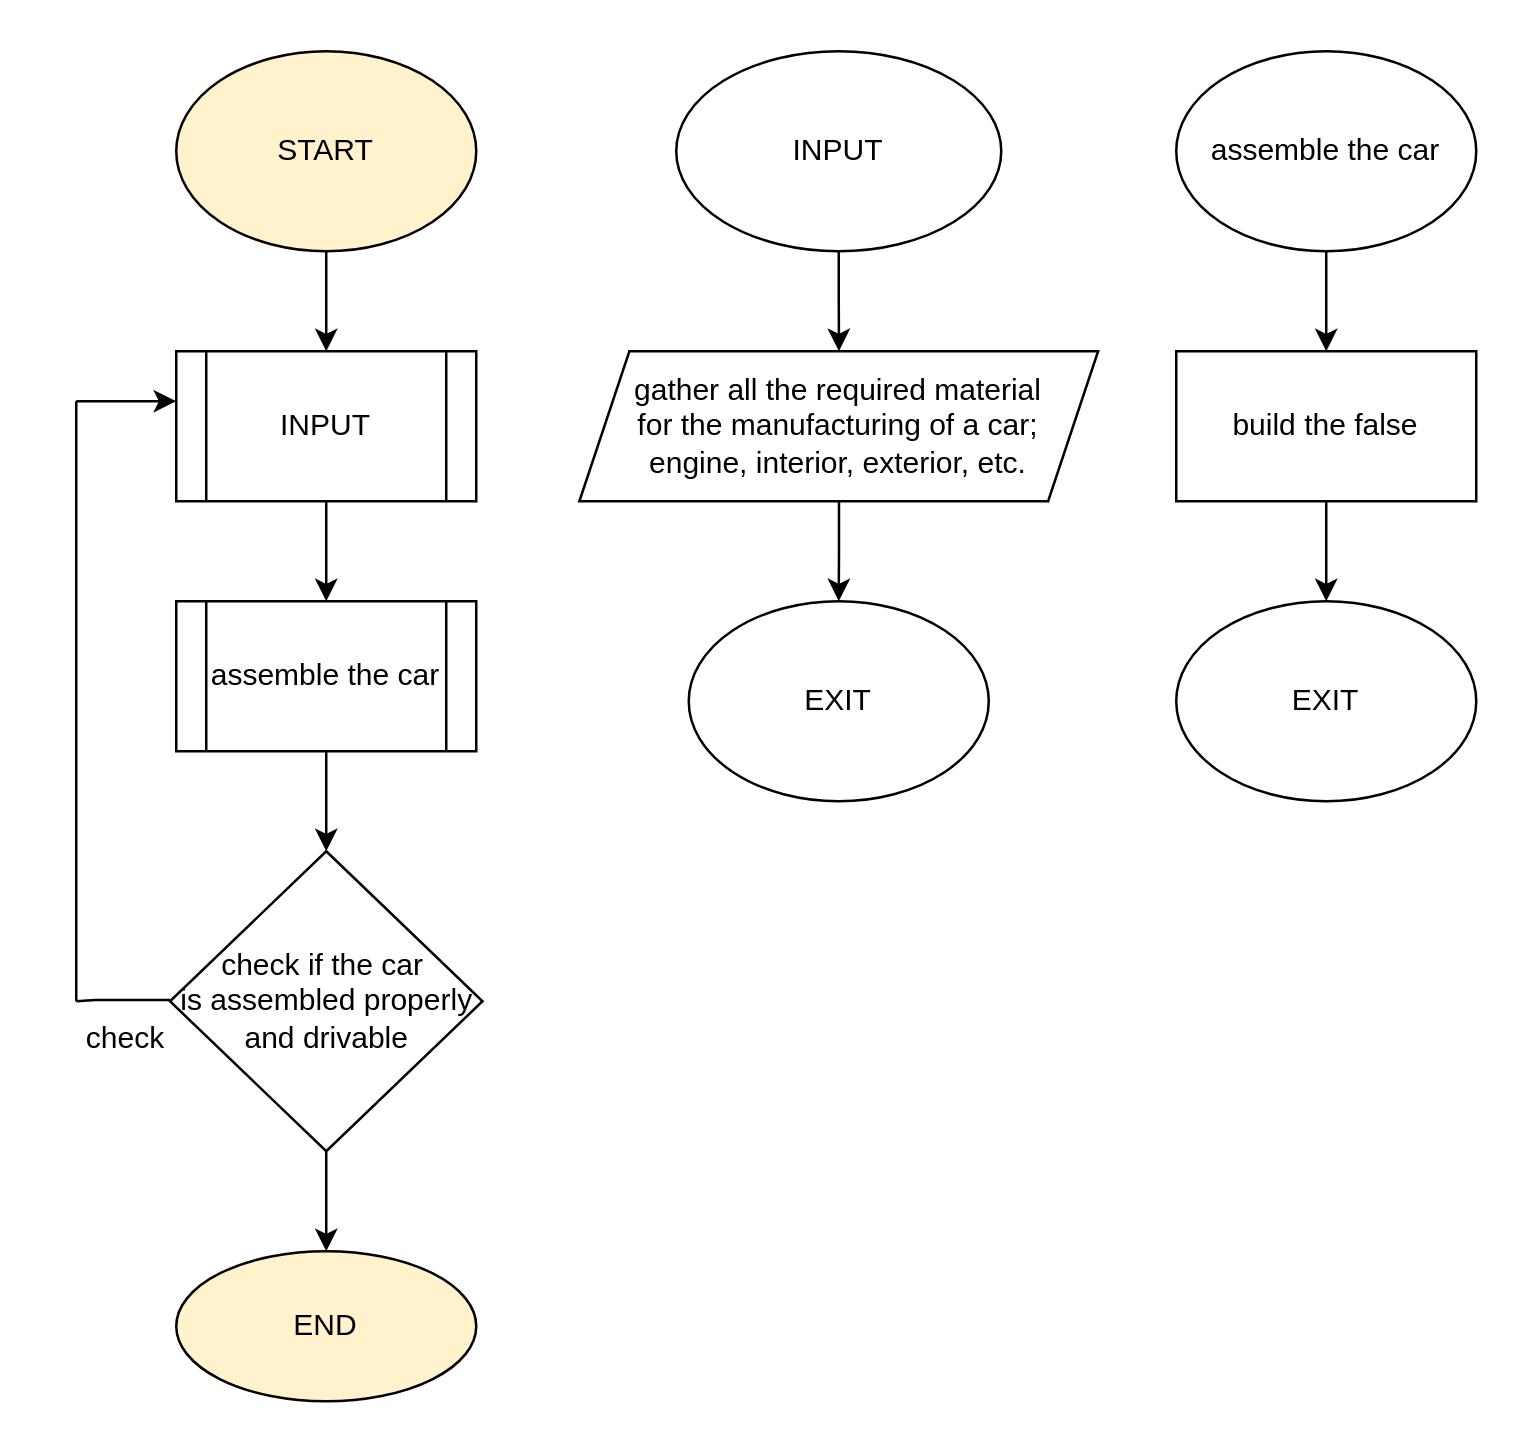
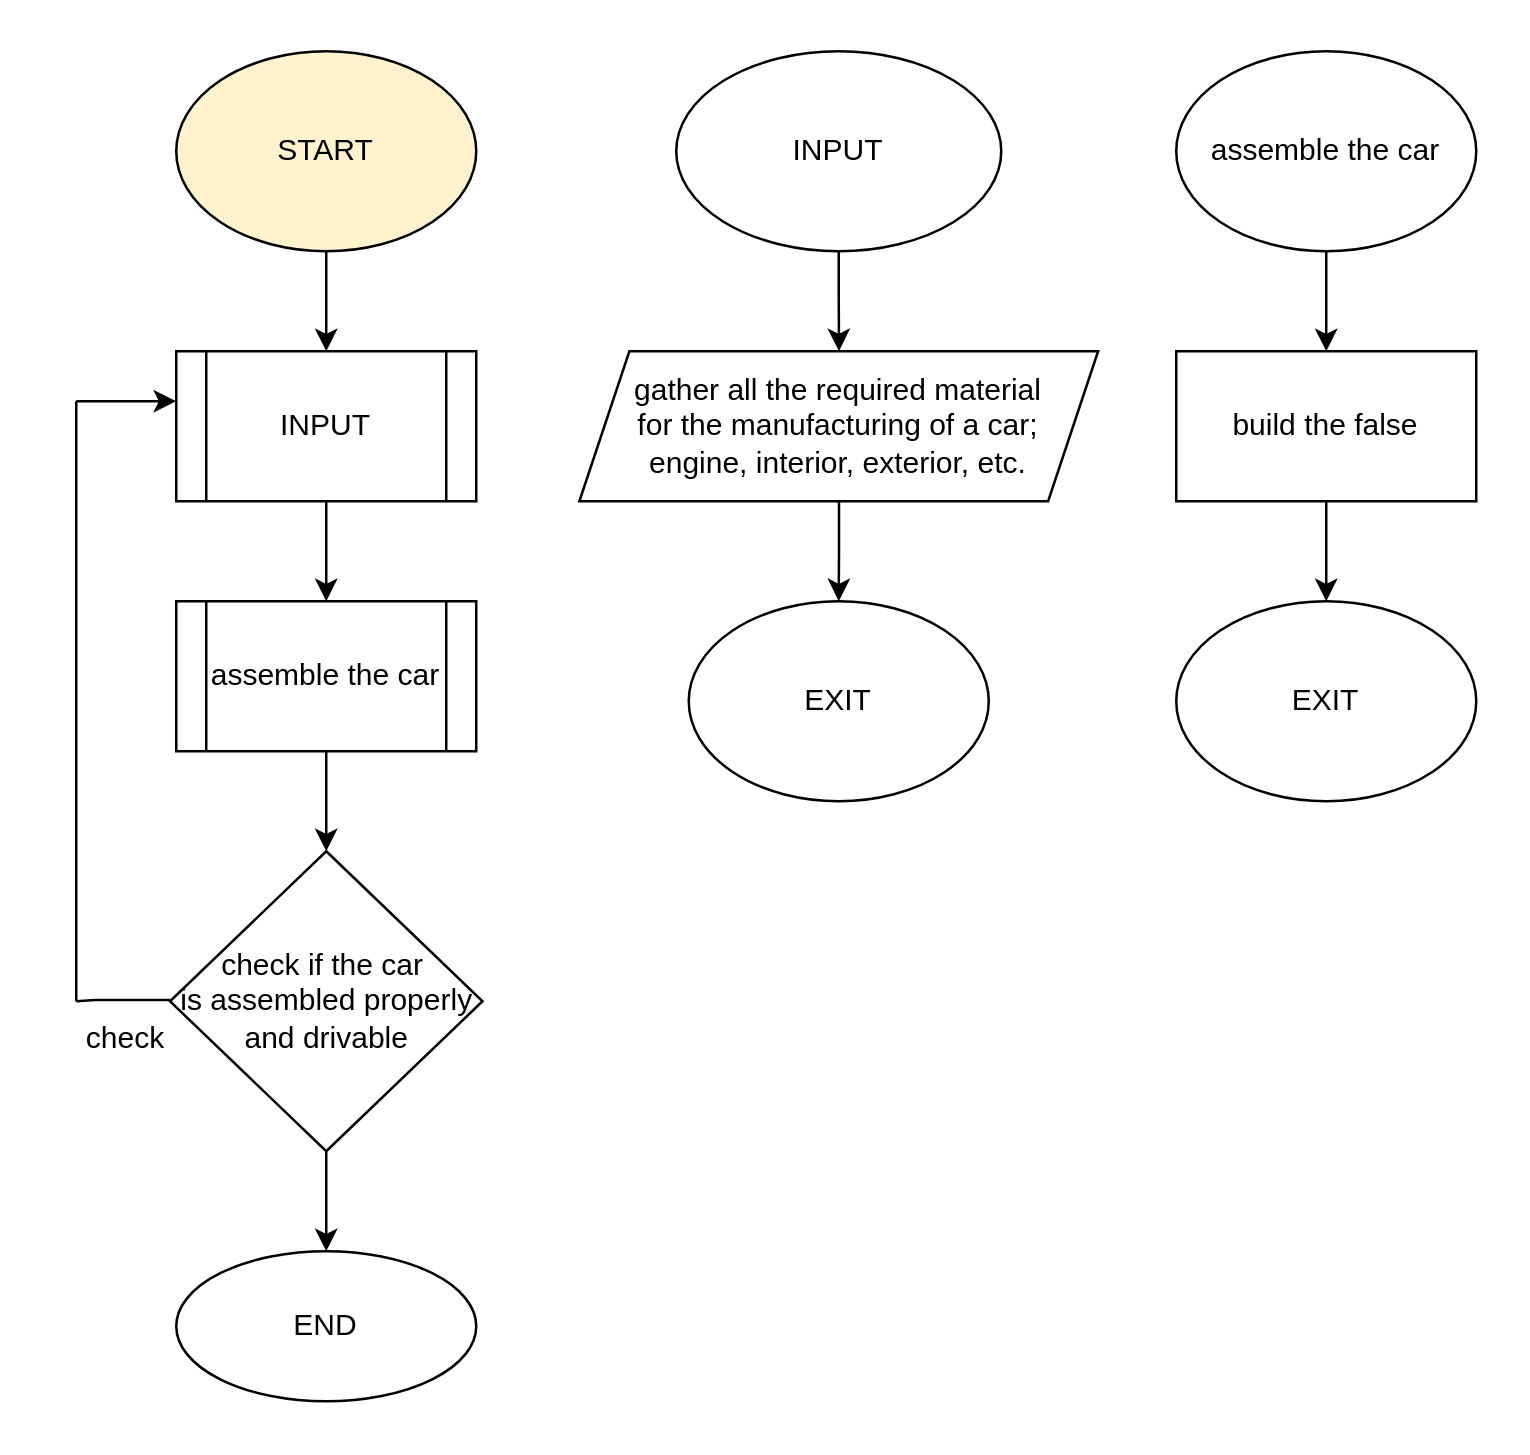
(326, 1326) -> (326, 1326)
